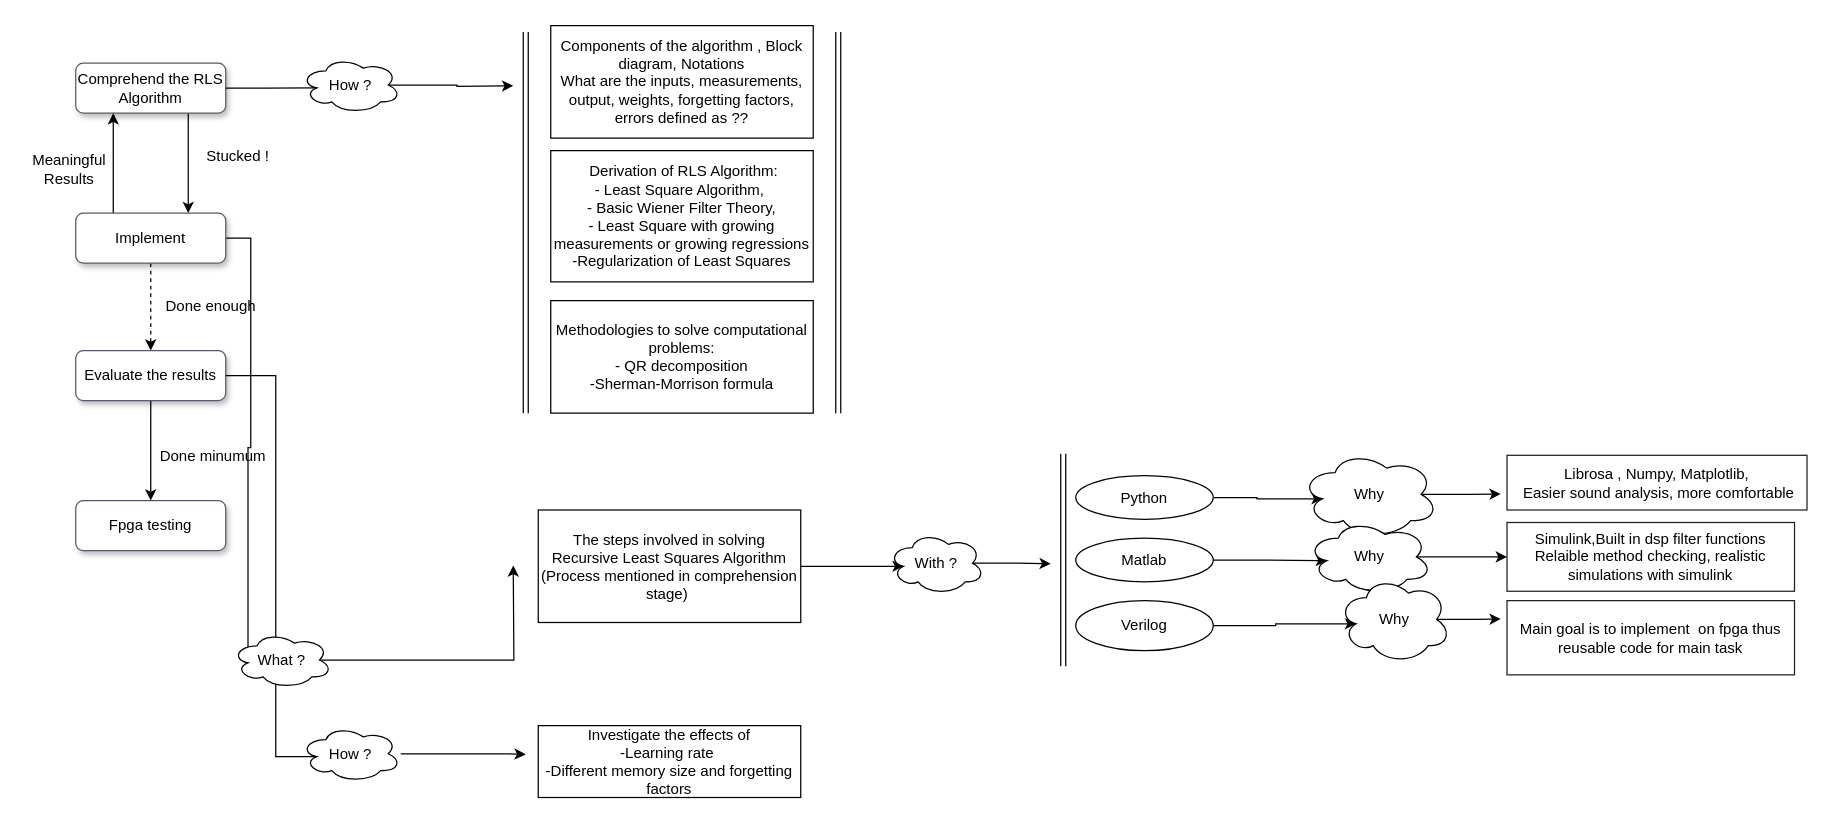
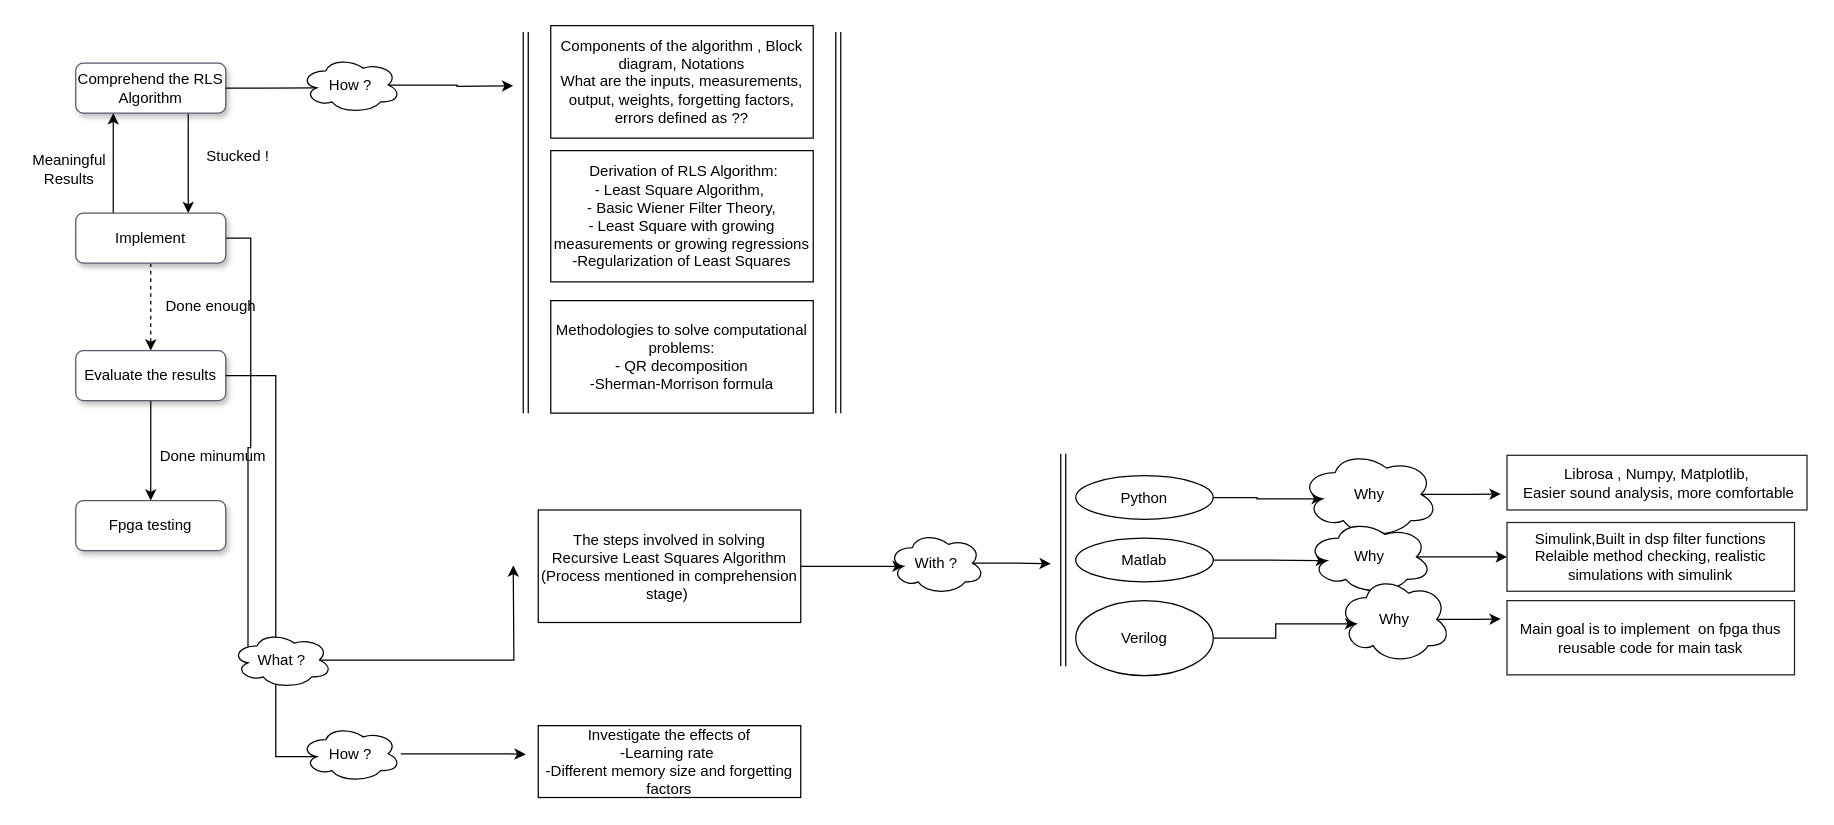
(1144, 626) -> (1144, 638)
